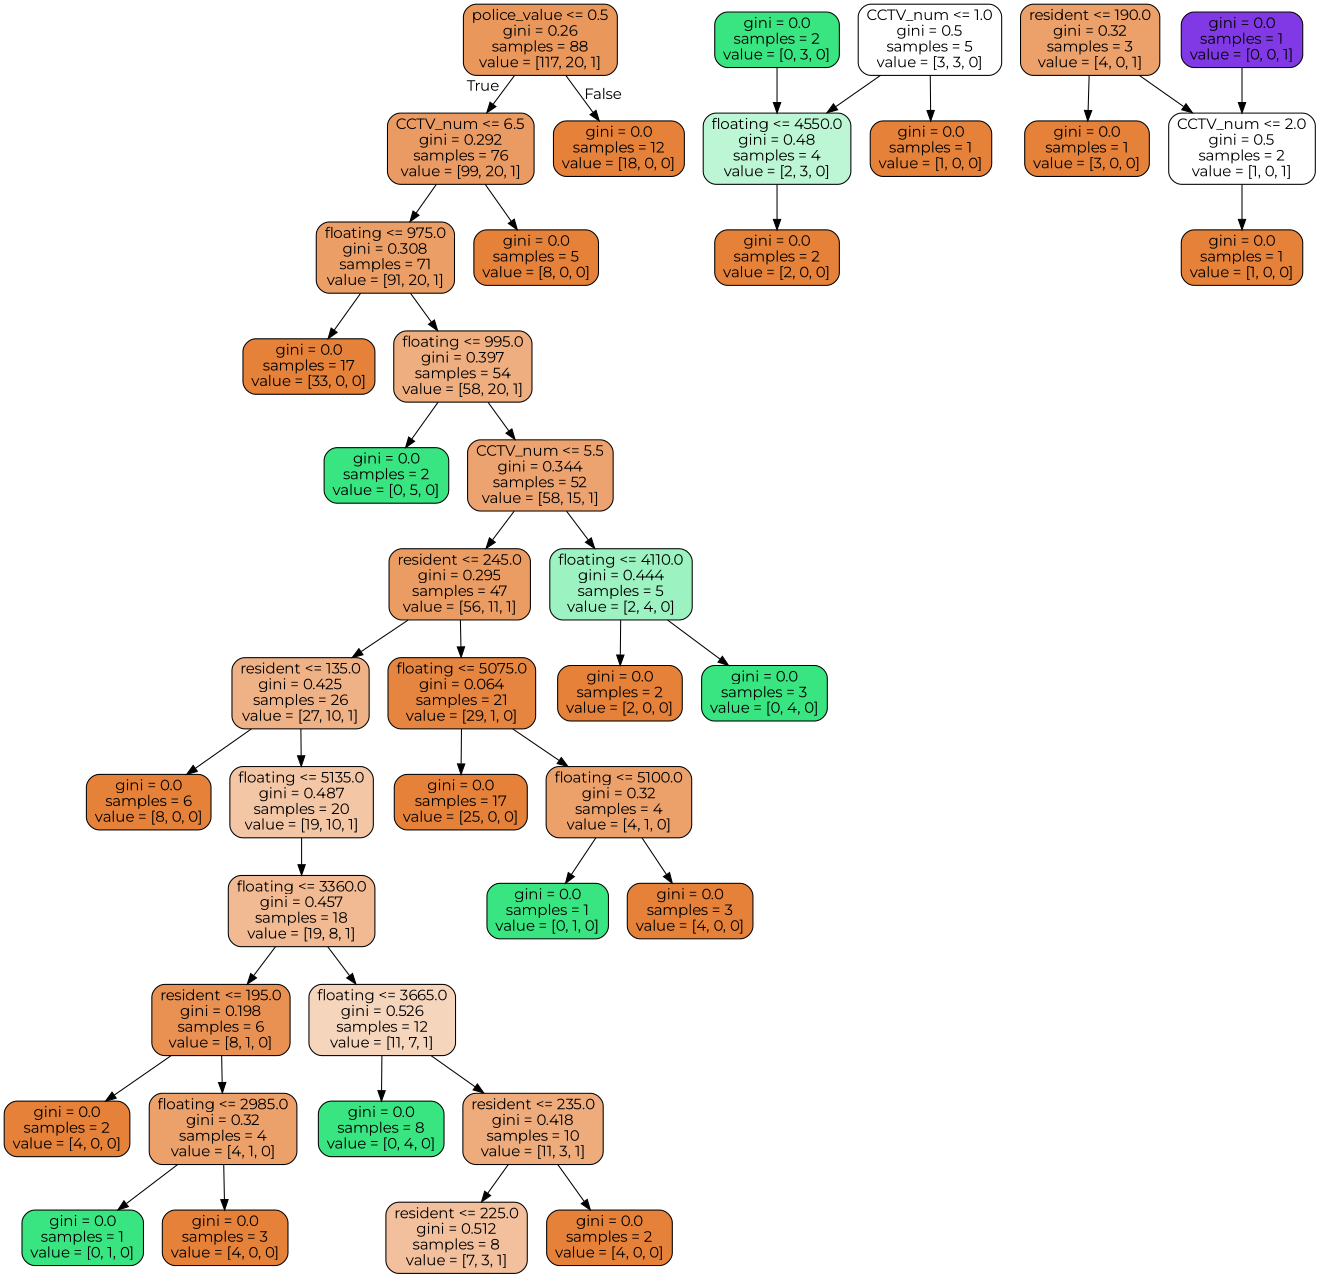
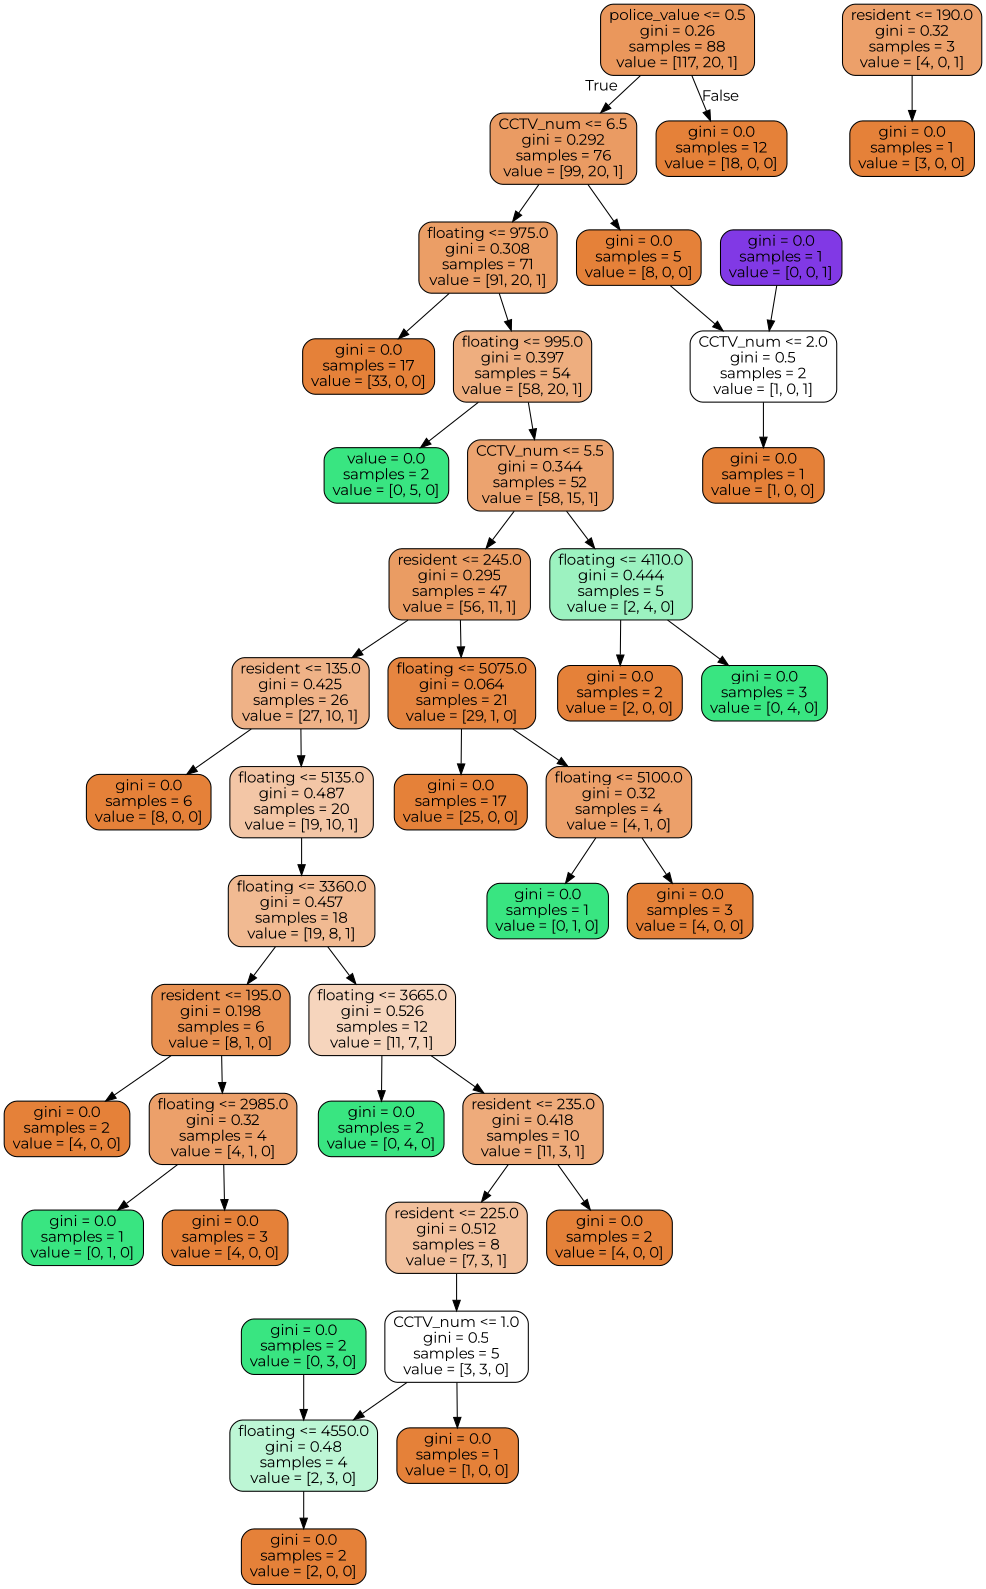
(1161, 91) -> (693, 305)
(386, 475) -> (386, 475)
(381, 1129) -> (381, 1129)
none -> (457, 1287)
